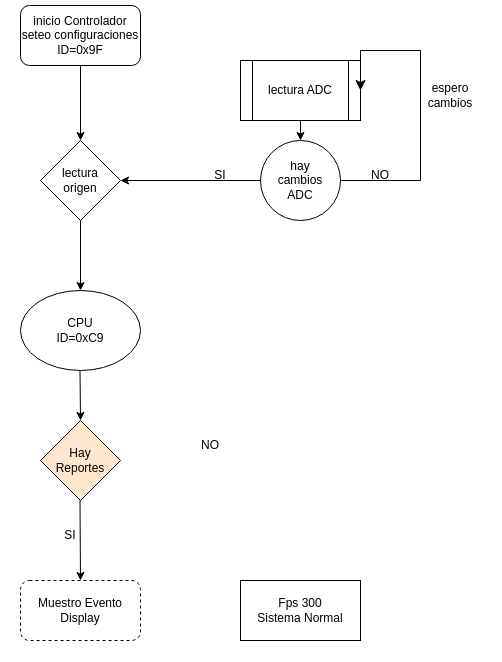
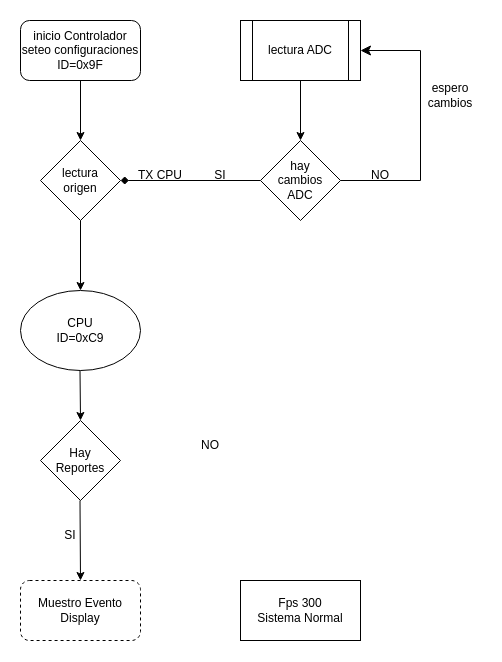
(81, 36) -> (81, 51)
(301, 91) -> (301, 51)
none -> (161, 176)
(128, 181) -> (129, 181)
(301, 181) -> (301, 181)
(81, 461) -> (81, 461)
